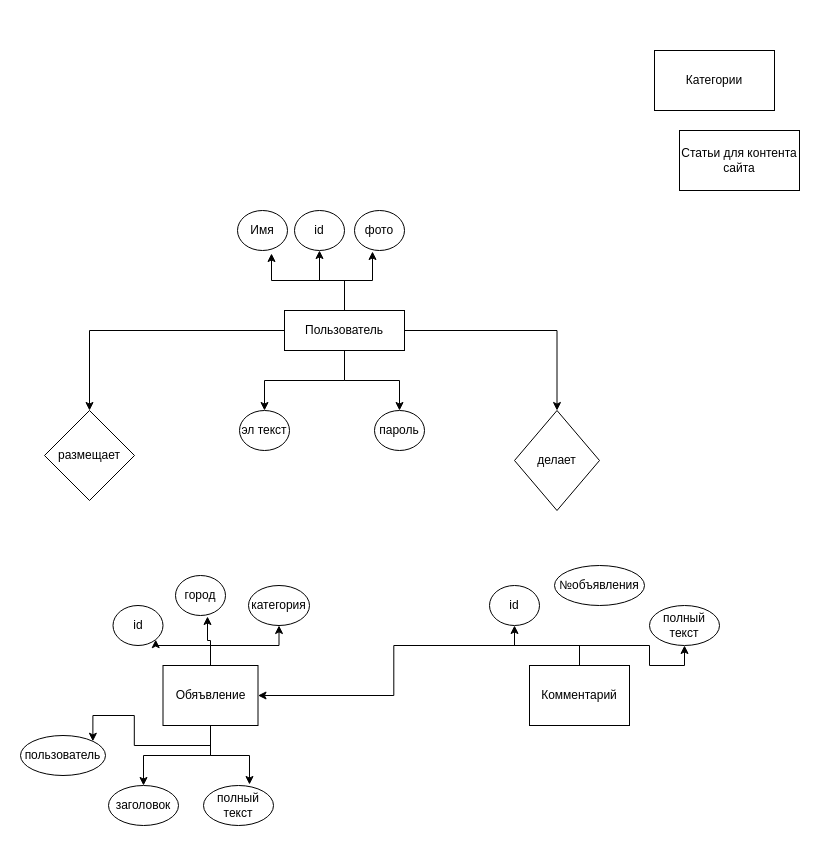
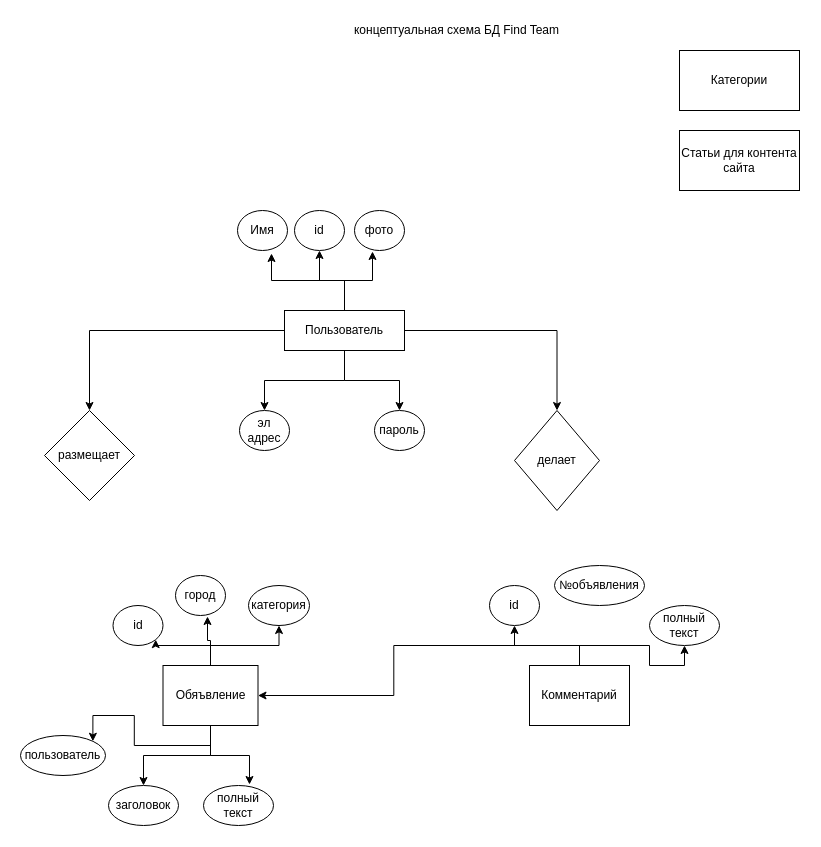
none -> (457, 31)
(715, 81) -> (740, 81)
(265, 431) -> (265, 431)
